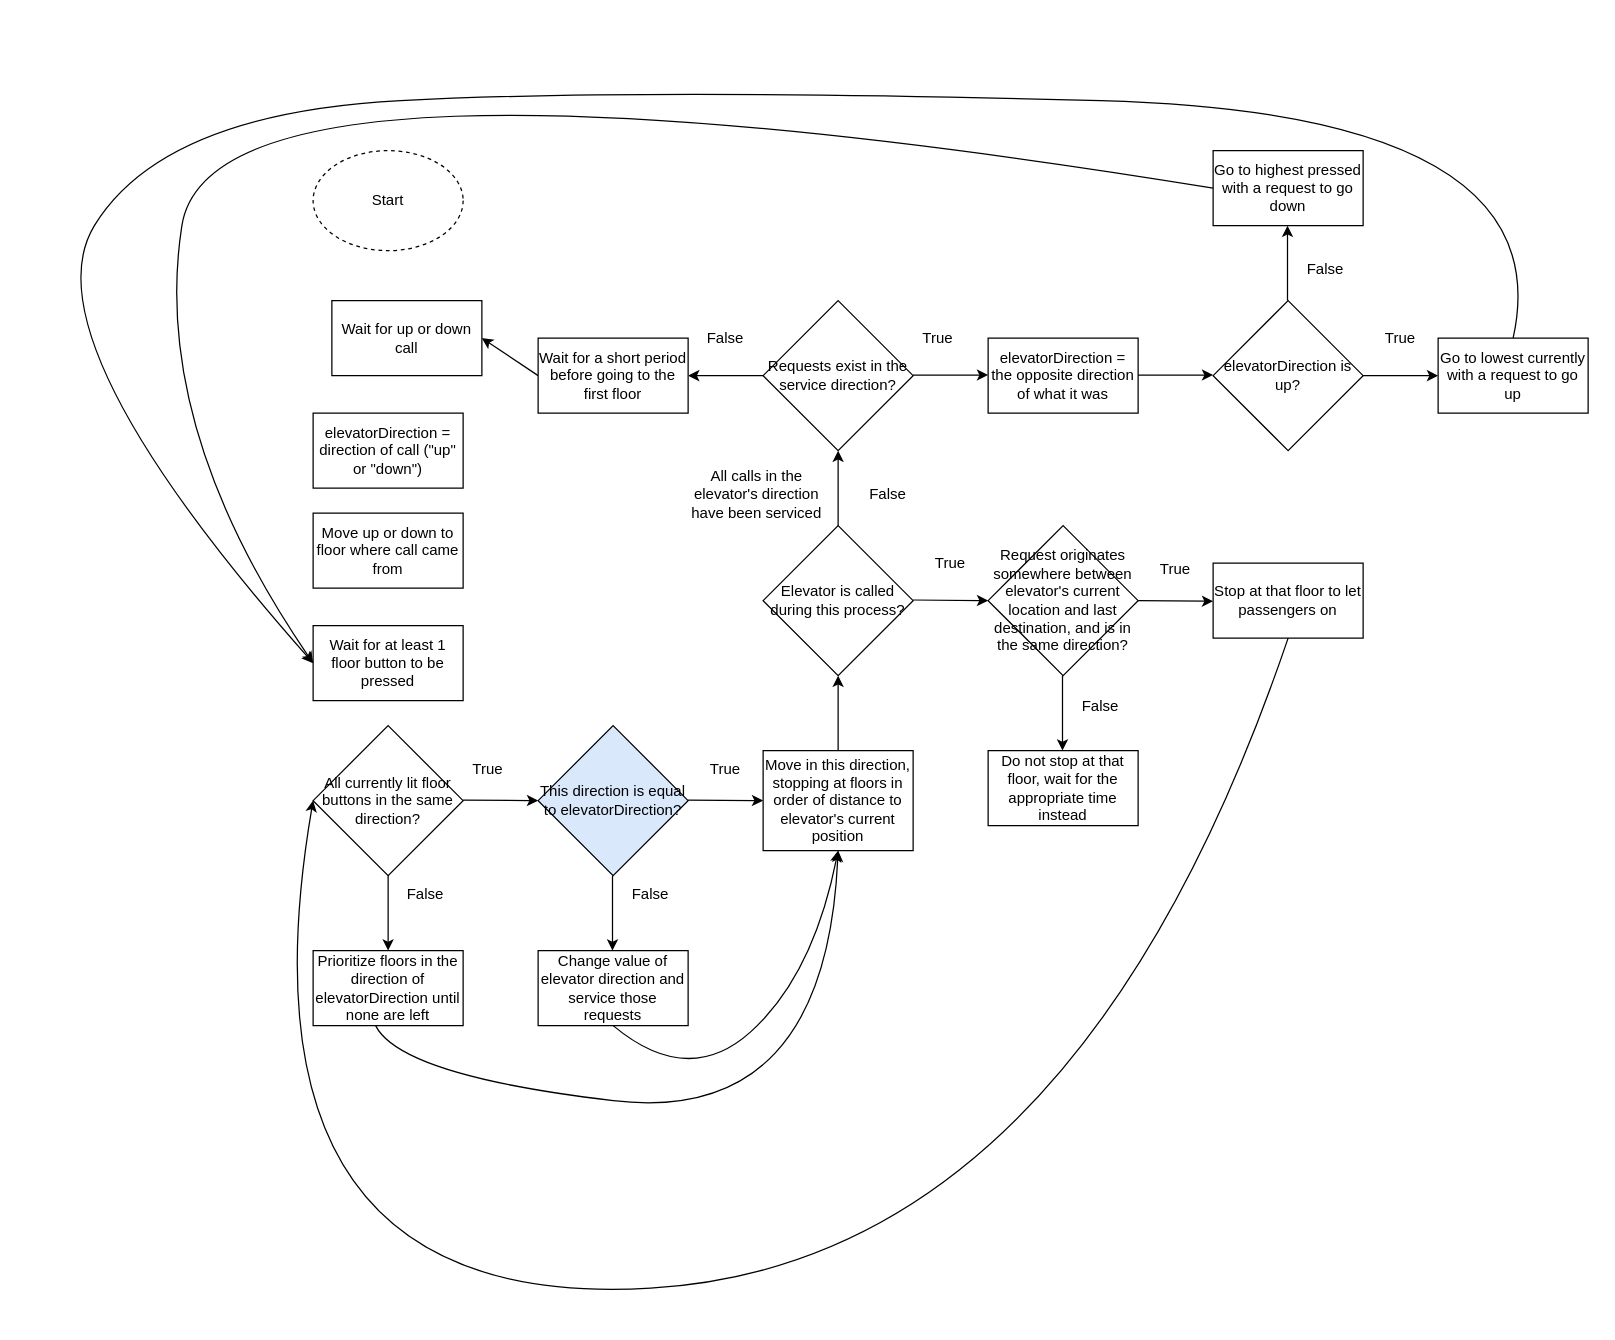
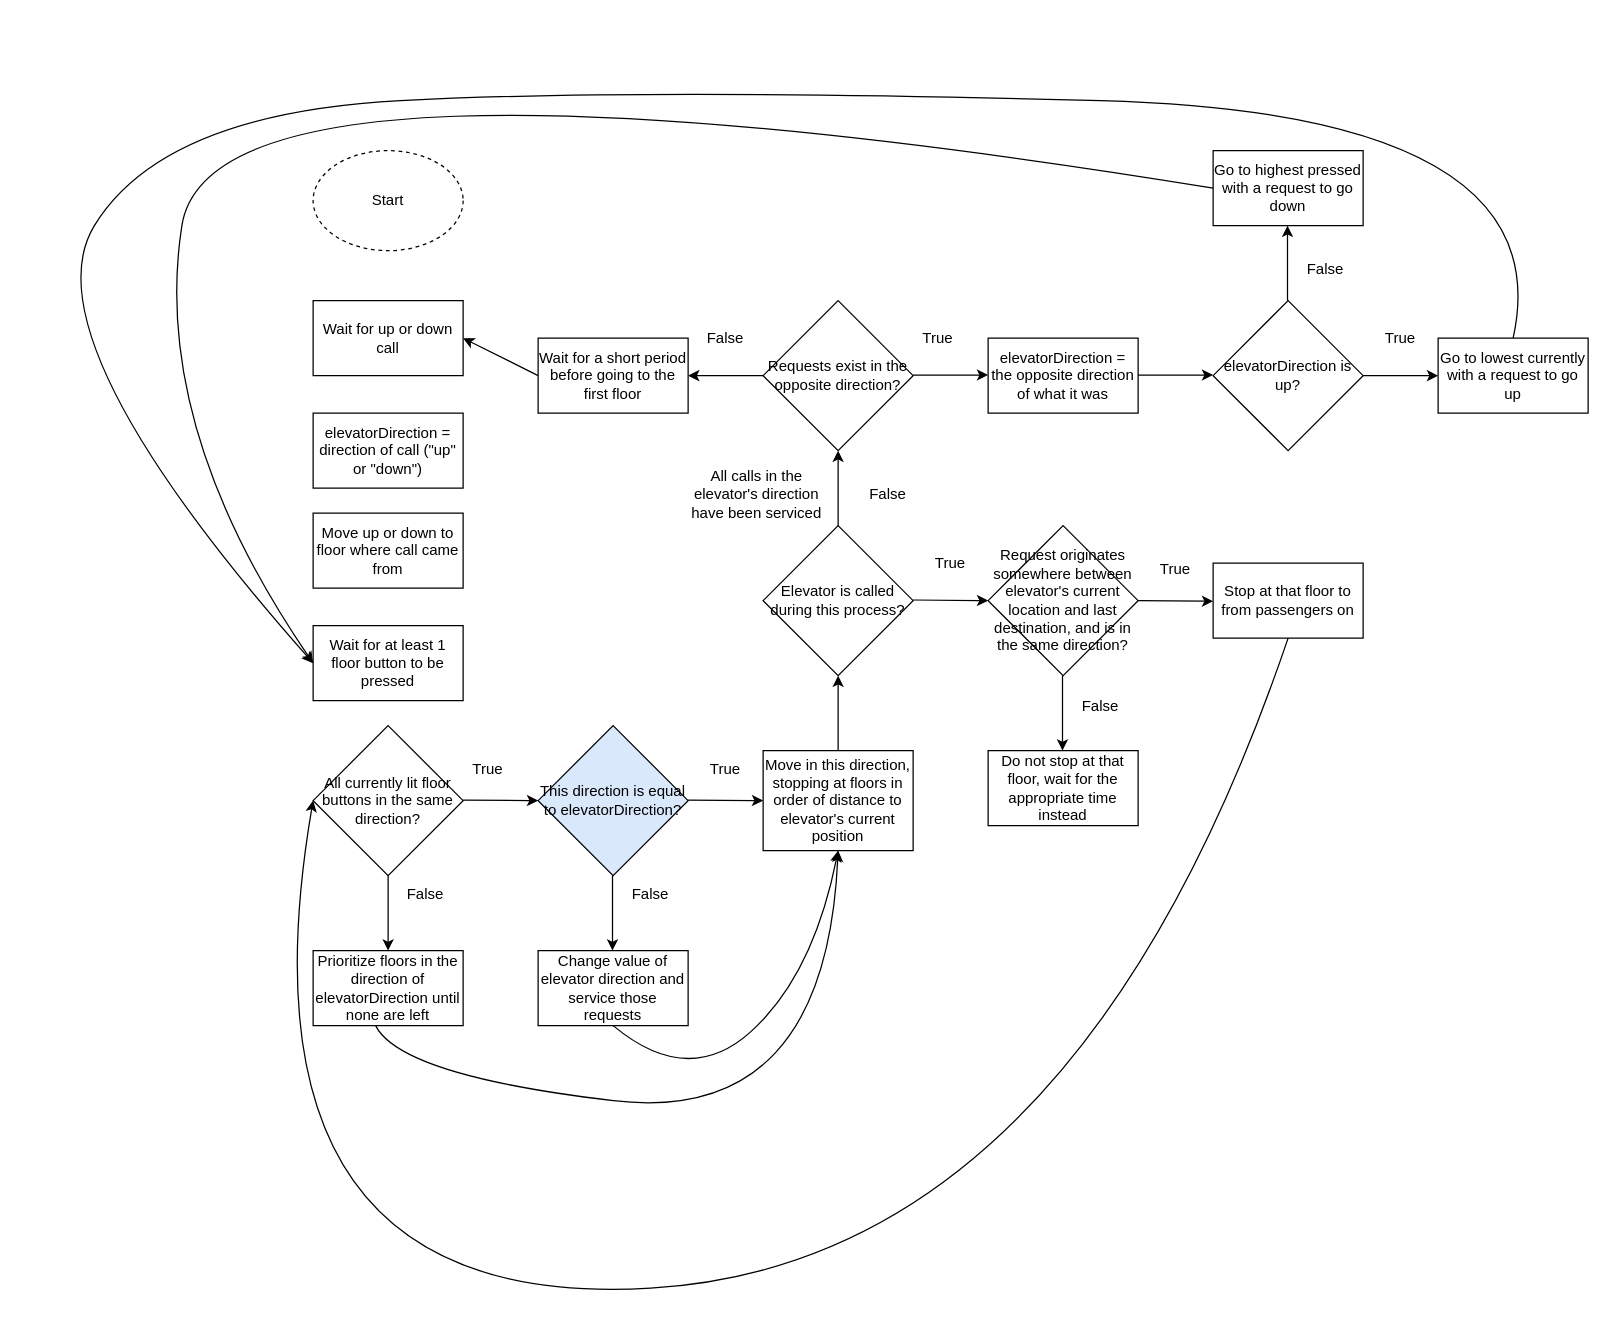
(407, 338) -> (388, 338)
(838, 376) -> (838, 376)
(1288, 601) -> (1288, 601)
